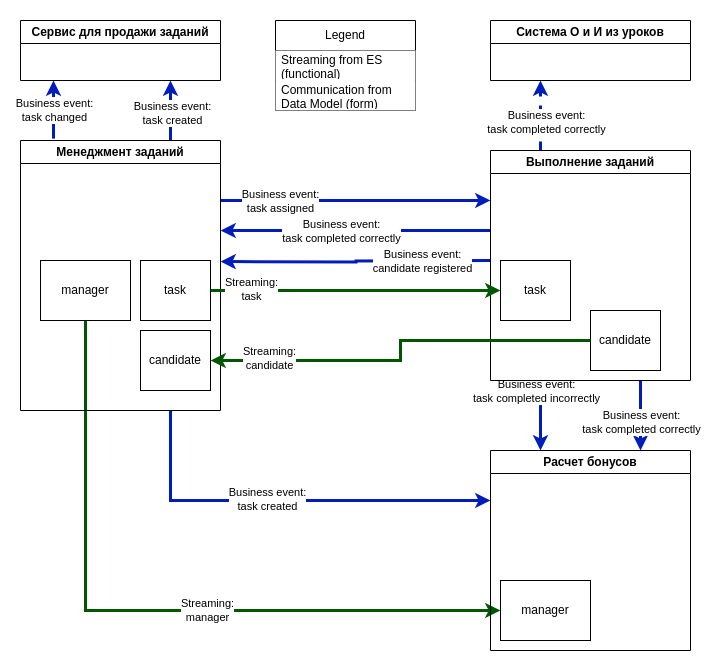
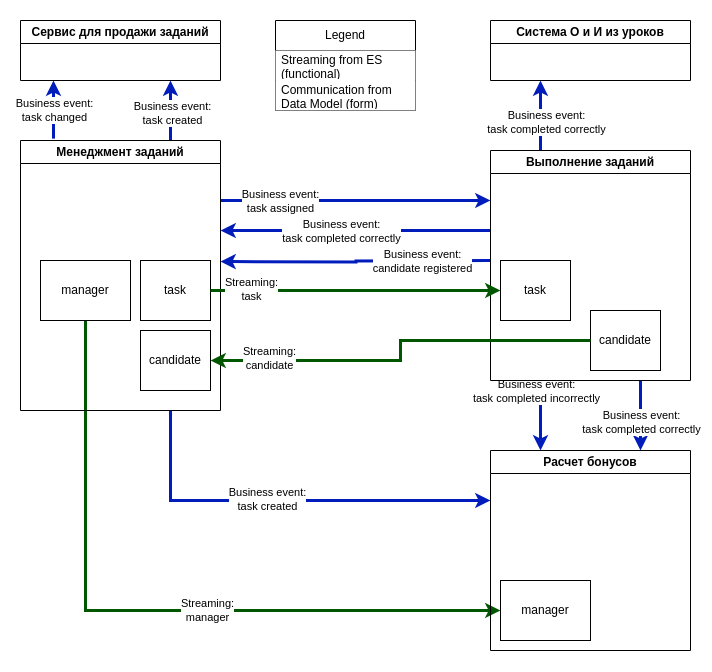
(541, 101) -> (541, 101)
